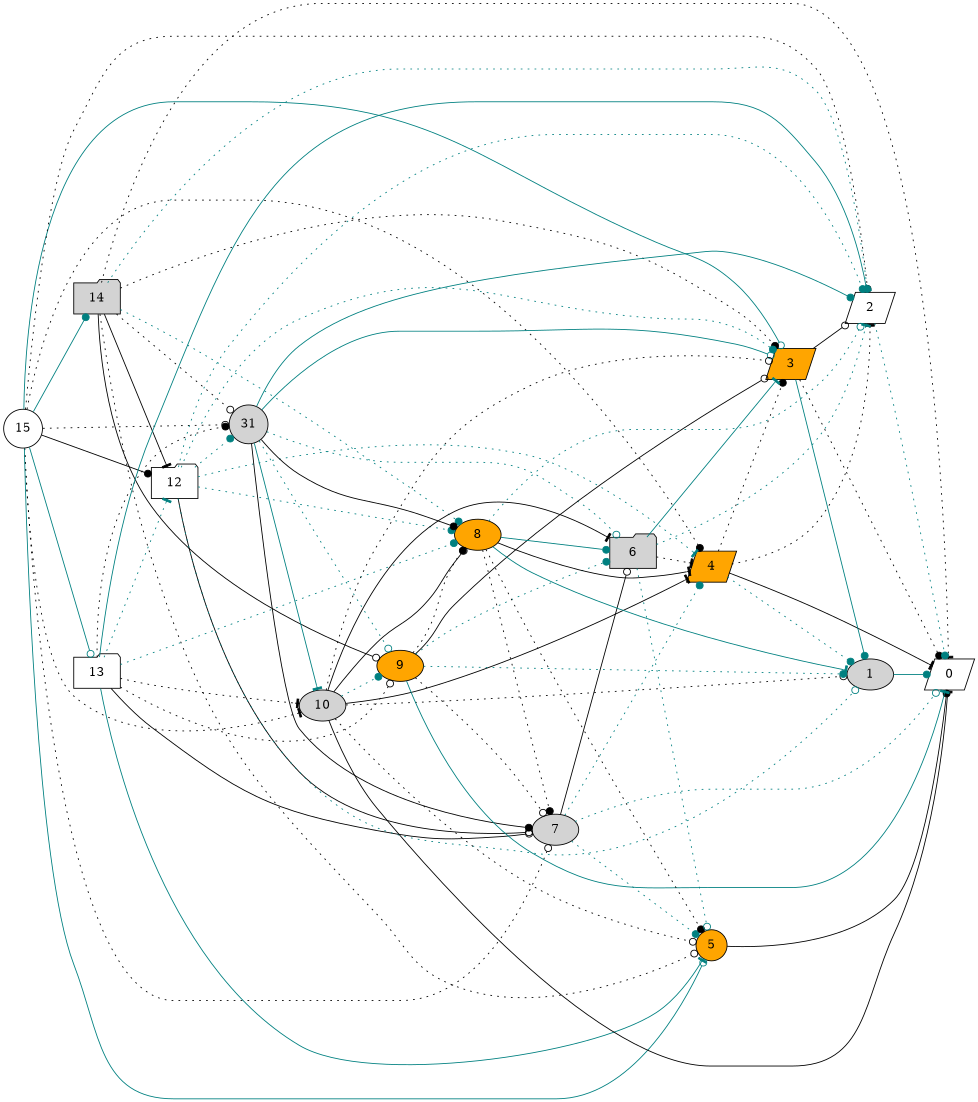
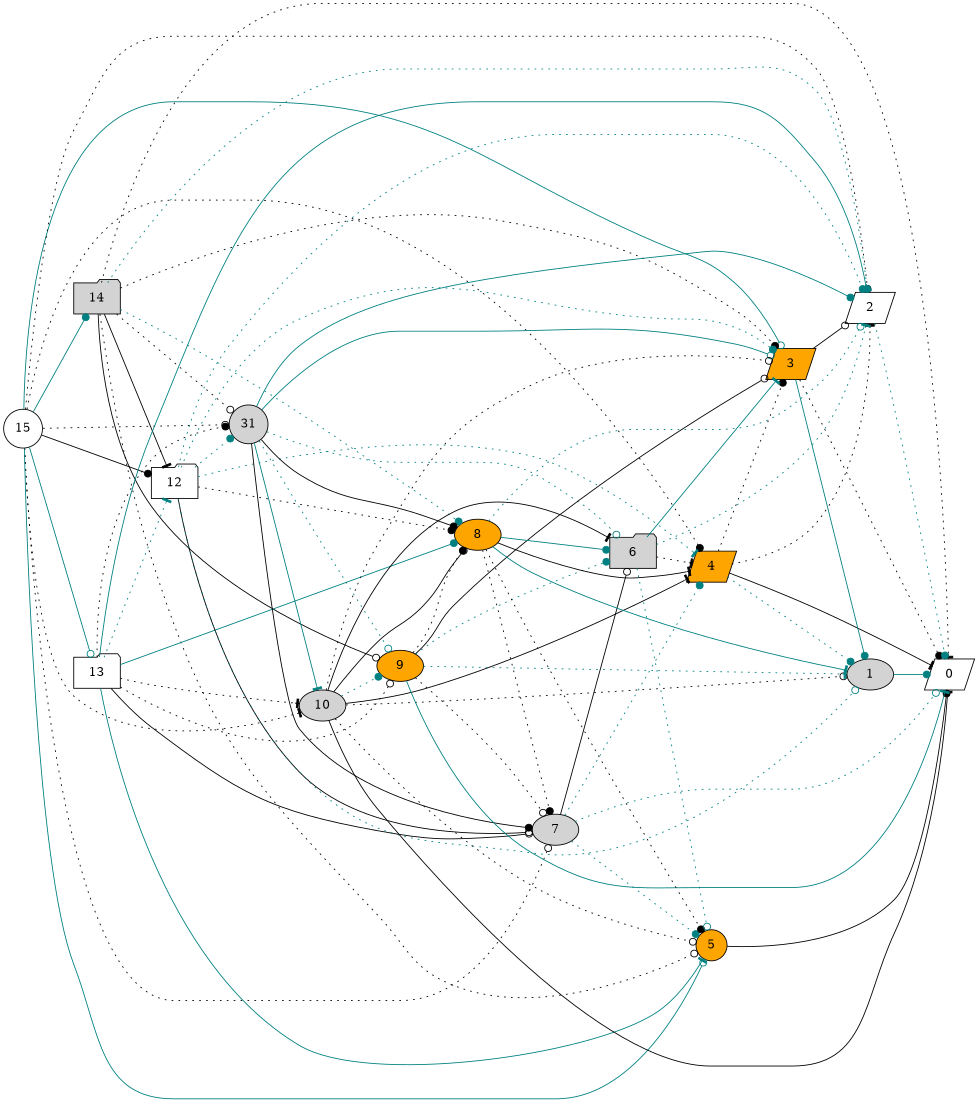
(323, 508) -> (323, 508)
(285, 604) -> (285, 604)
(632, 670) -> (632, 670)
